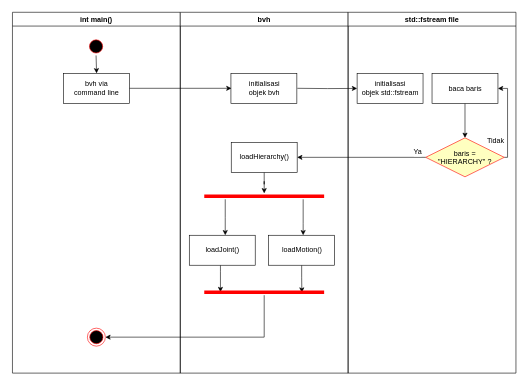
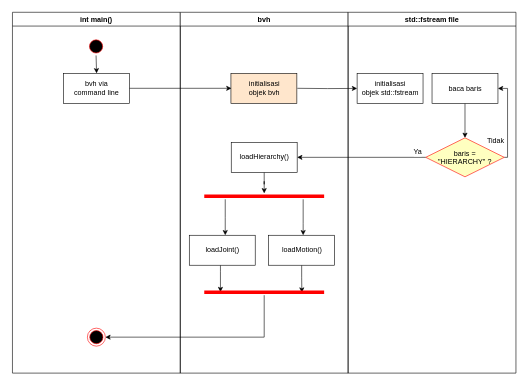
(264, 89) -> (264, 89)
